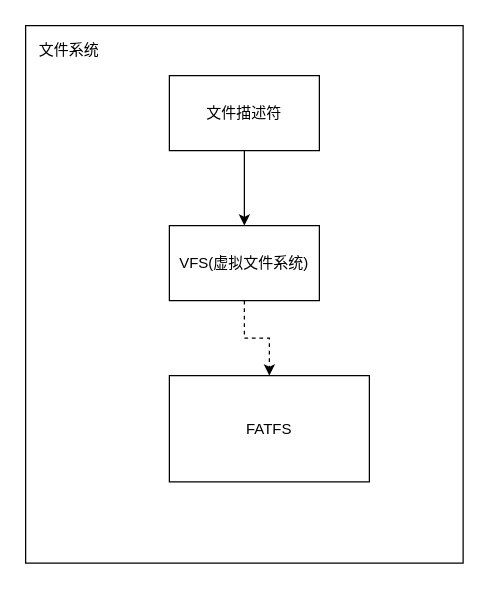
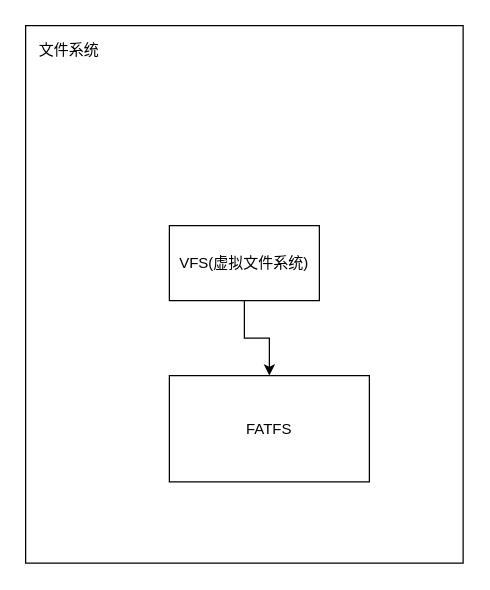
(244, 113) -> none
(244, 184) -> none
(253, 338) -> (253, 338)
